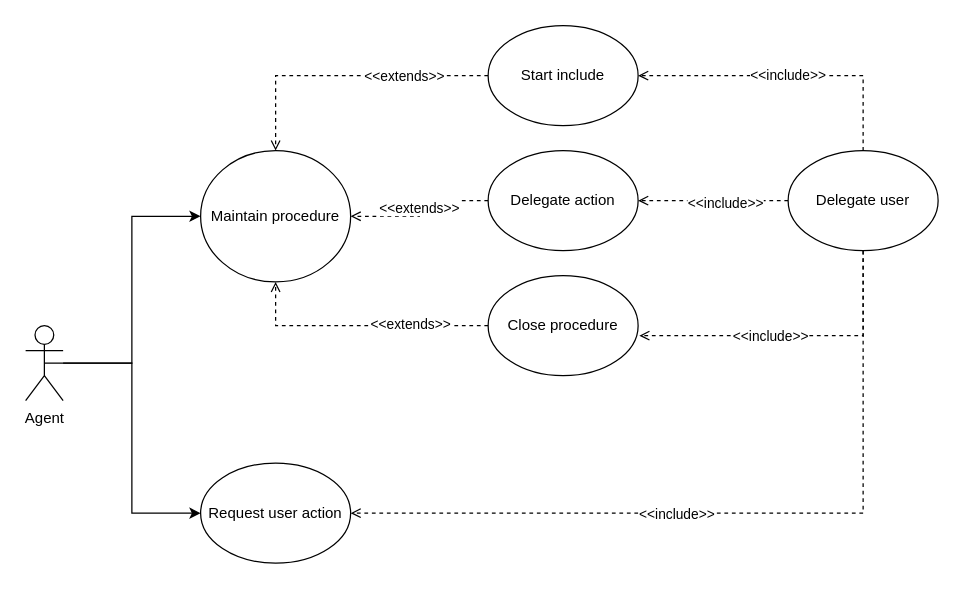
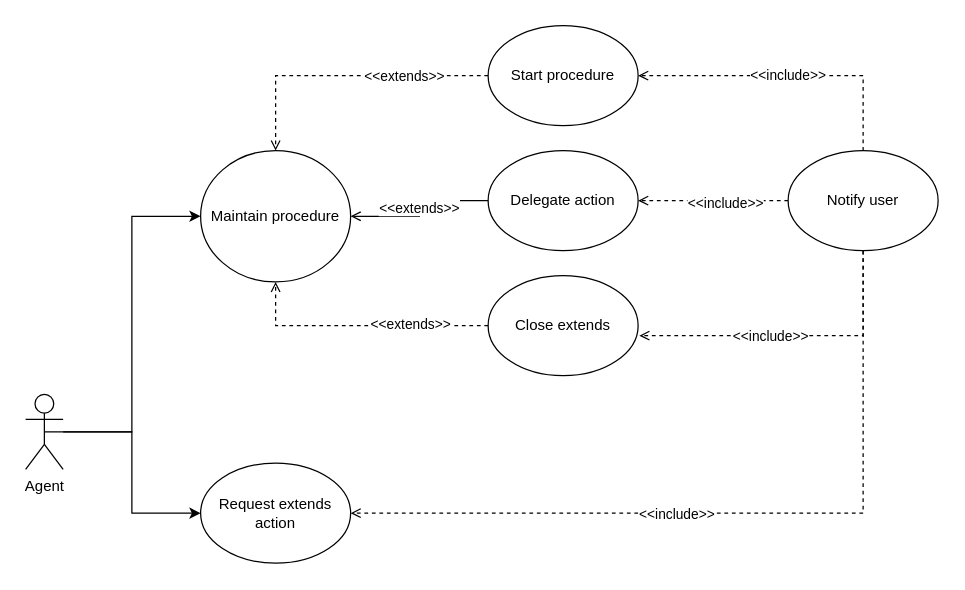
(563, 76) -> (563, 76)
(863, 201) -> (863, 201)
(386, 216) -> (386, 216)
(563, 326) -> (563, 326)
(44, 363) -> (44, 432)
(276, 513) -> (276, 513)
